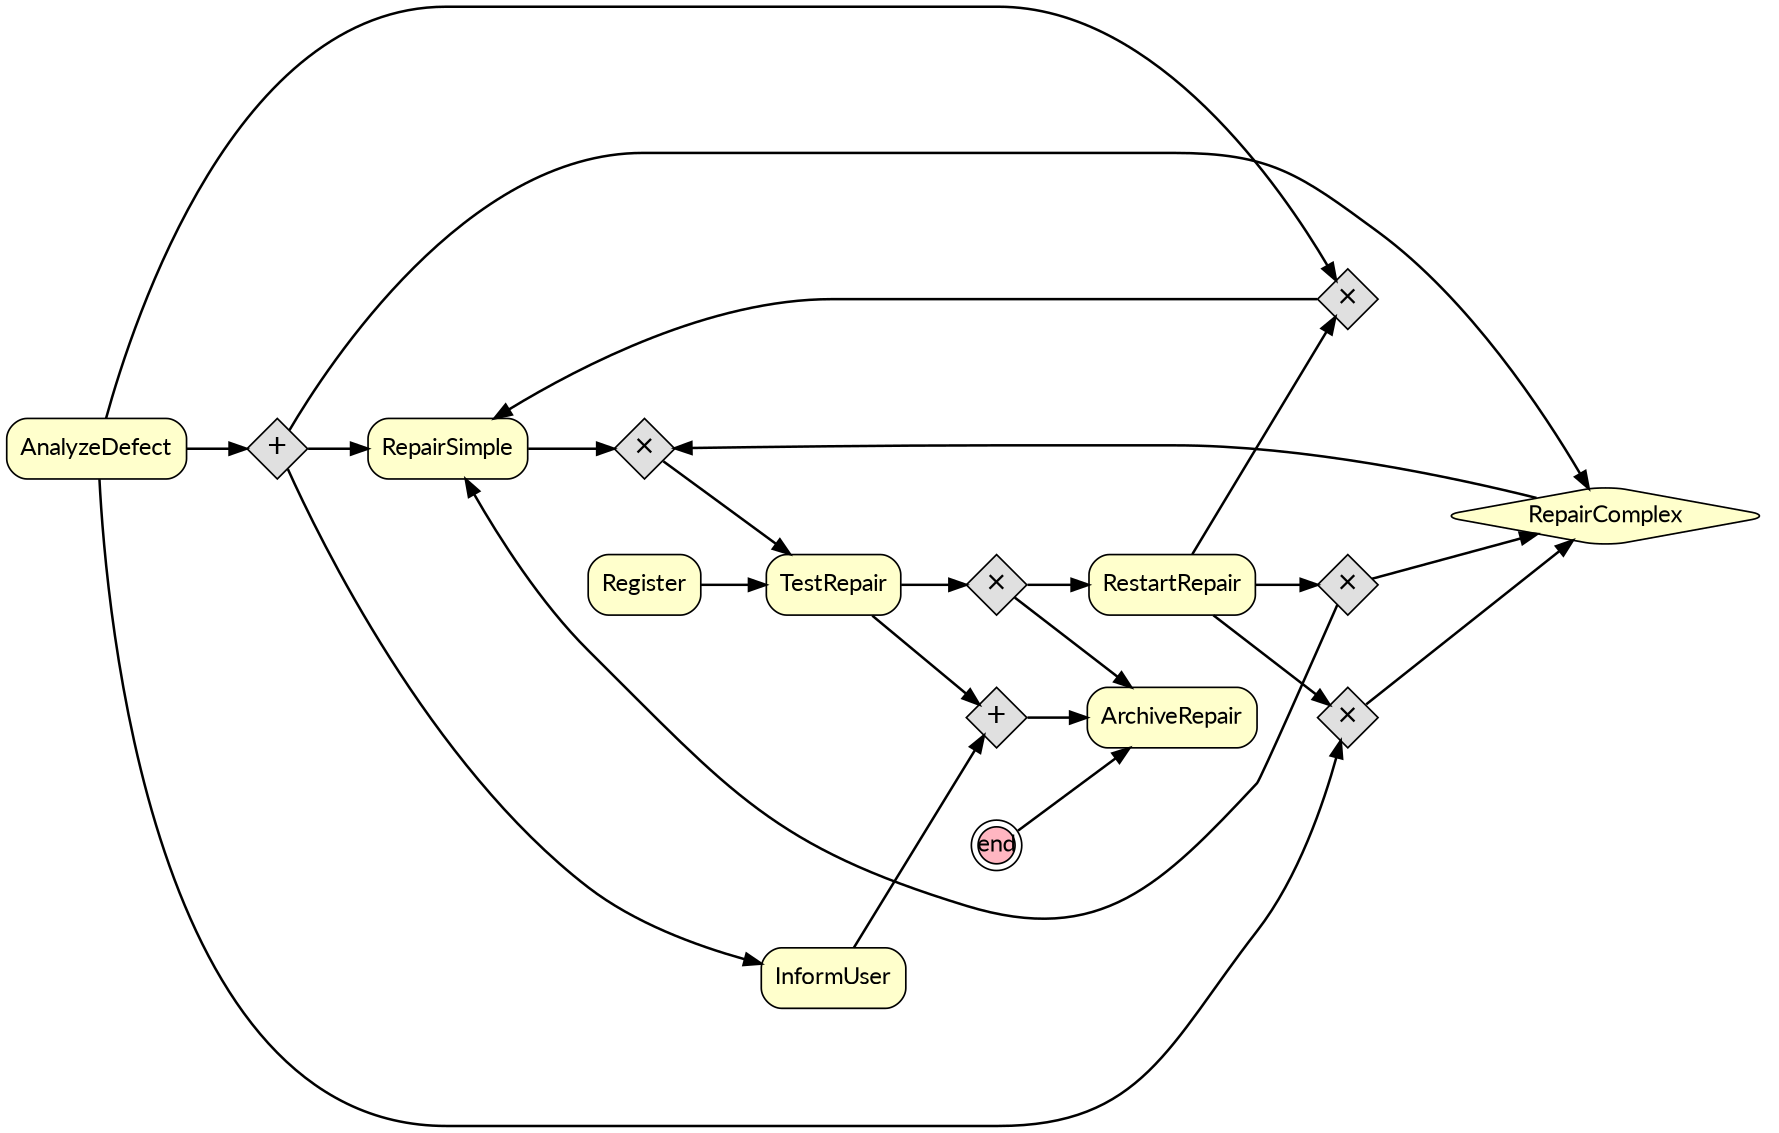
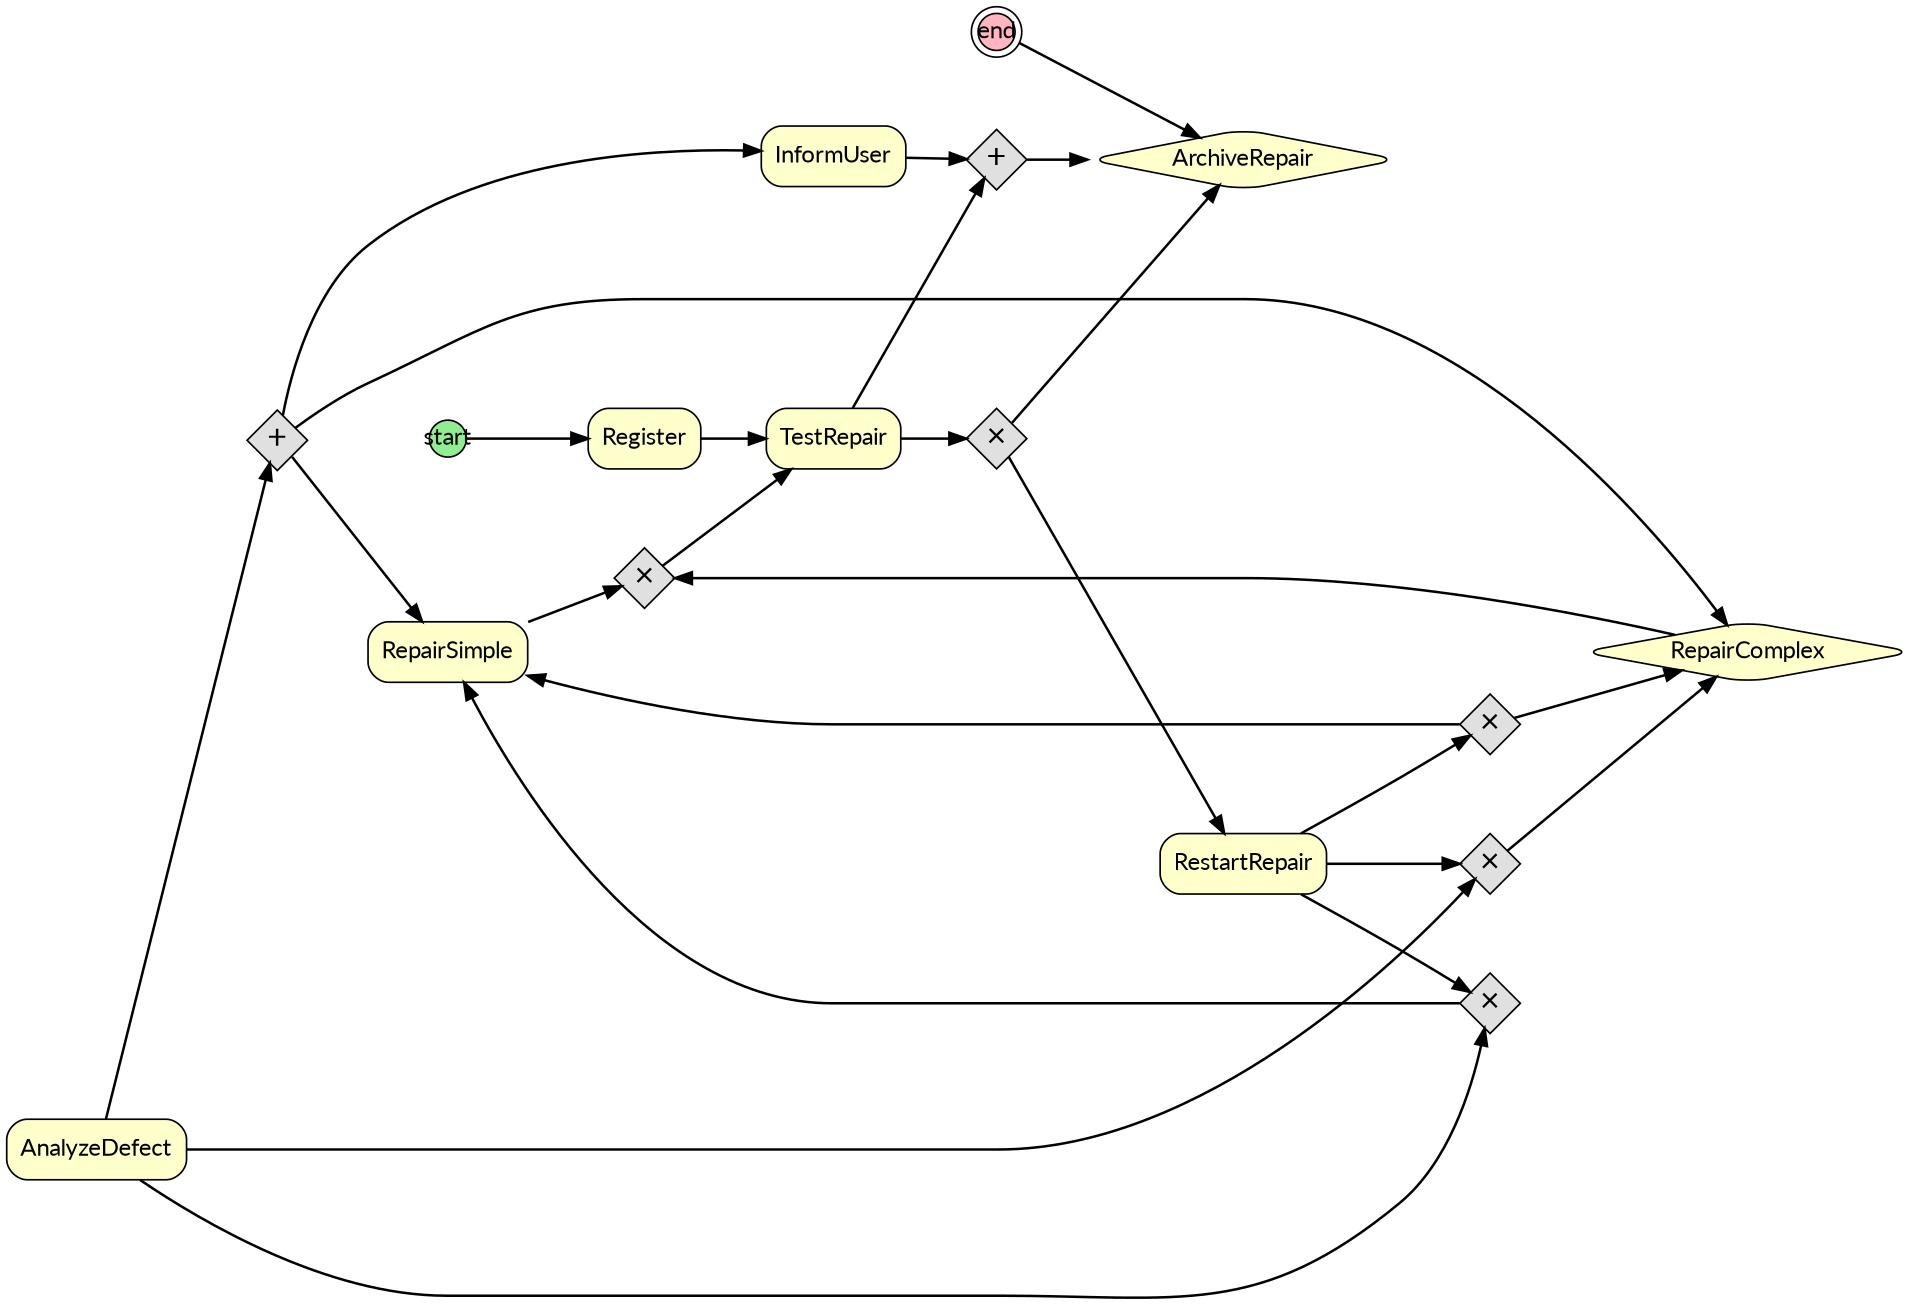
none -> (448, 439)
(1172, 718) -> (1243, 160)
